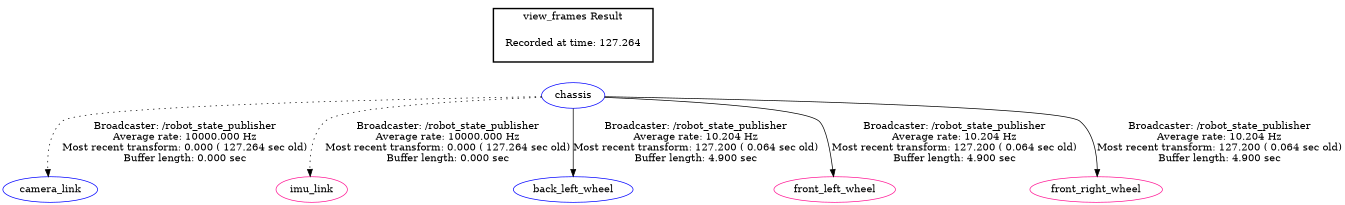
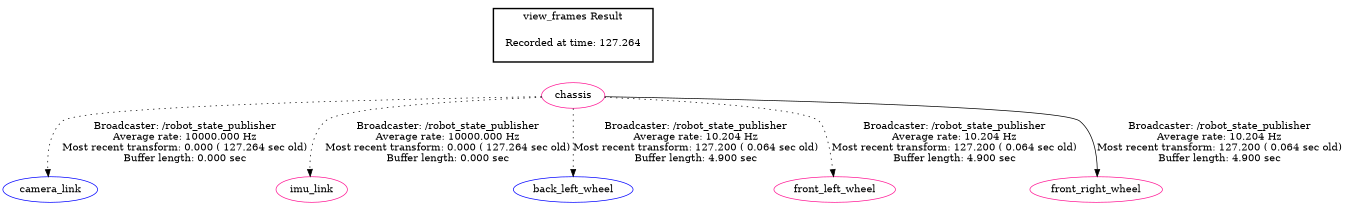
(573, 95) -> (573, 95)
(738, 106) -> (738, 106)
(573, 139) -> (573, 139)
